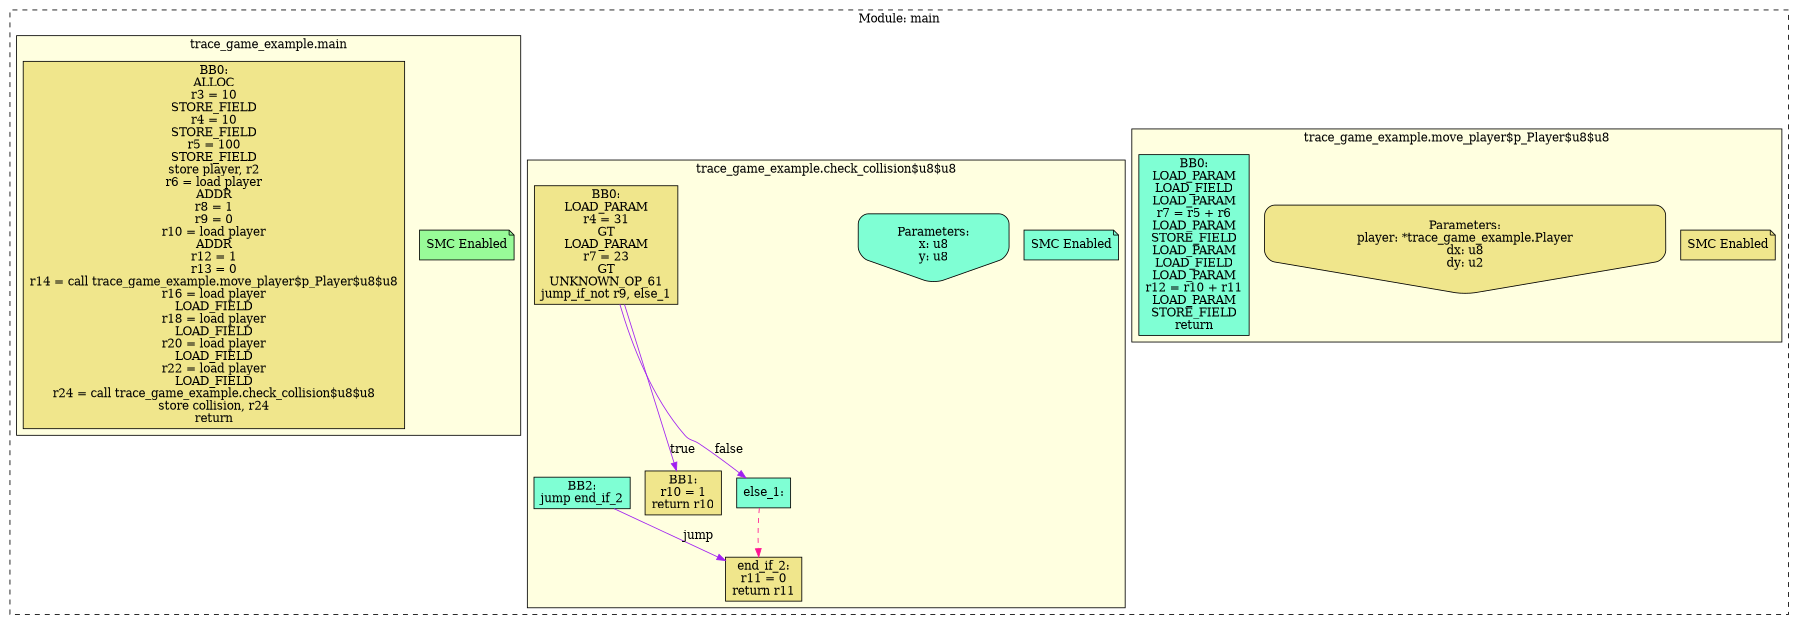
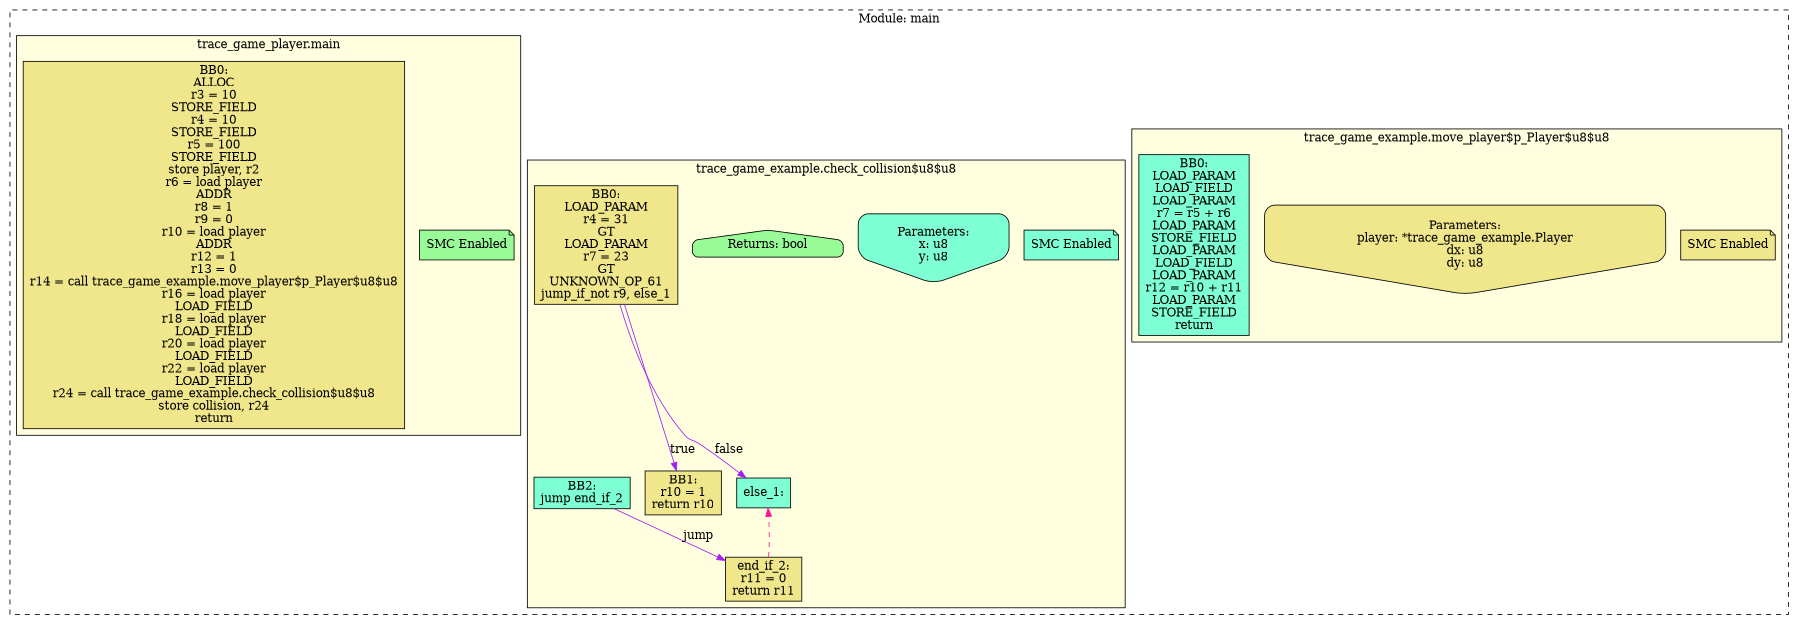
(269, 45) -> (269, 45)
none -> (768, 245)
(1465, 245) -> (1465, 245)
(758, 528) -> (769, 537)
